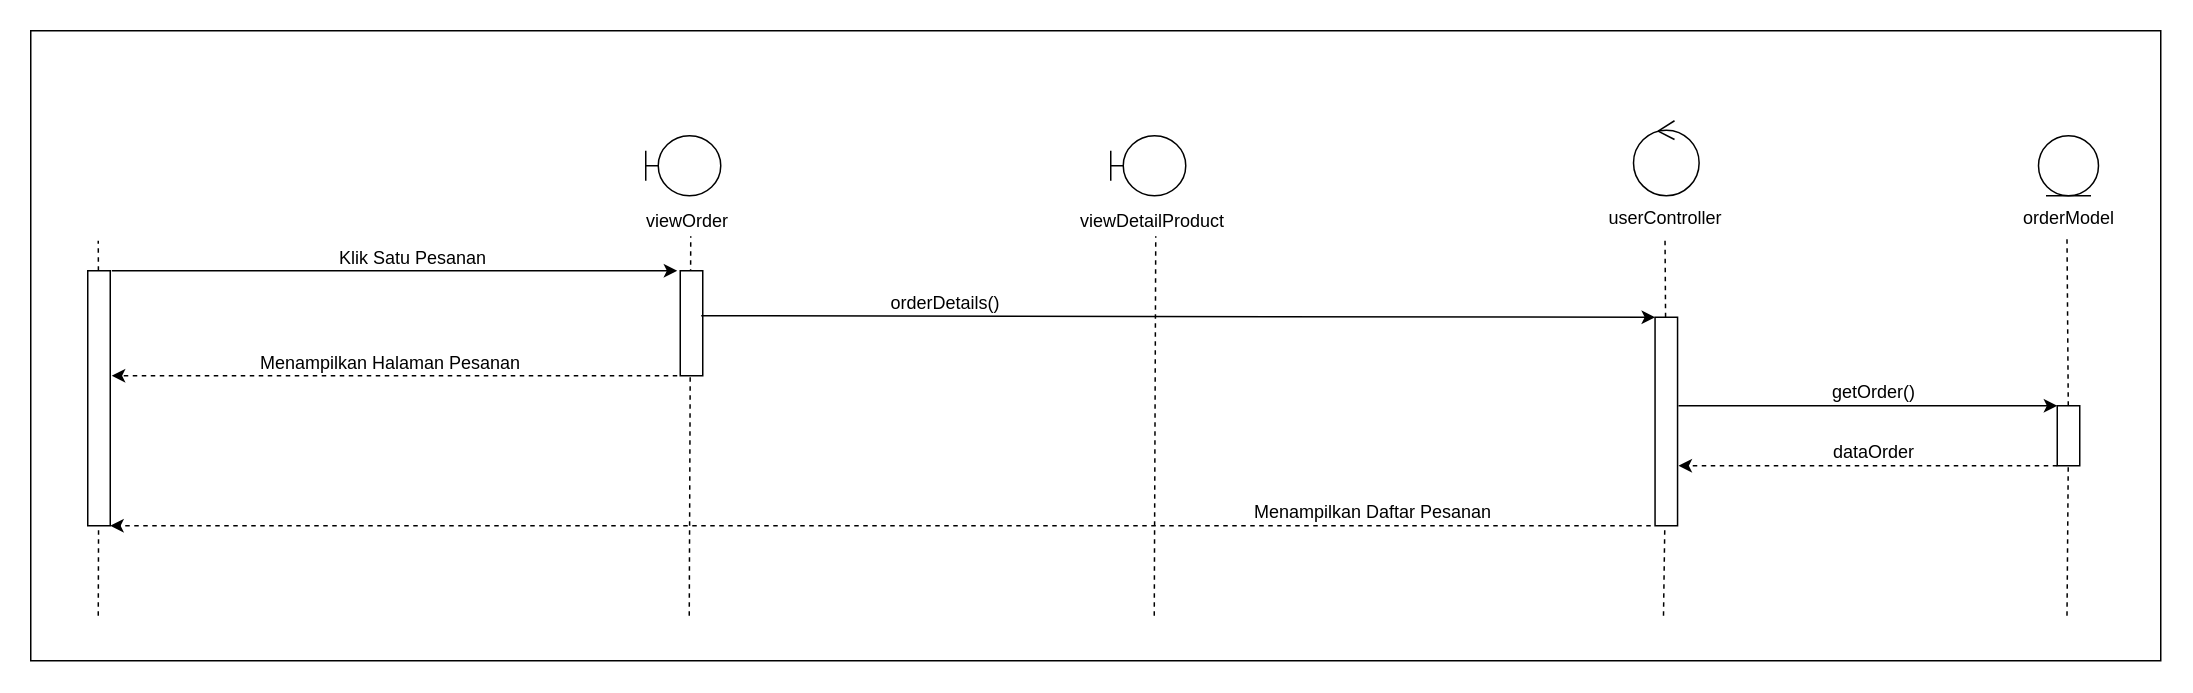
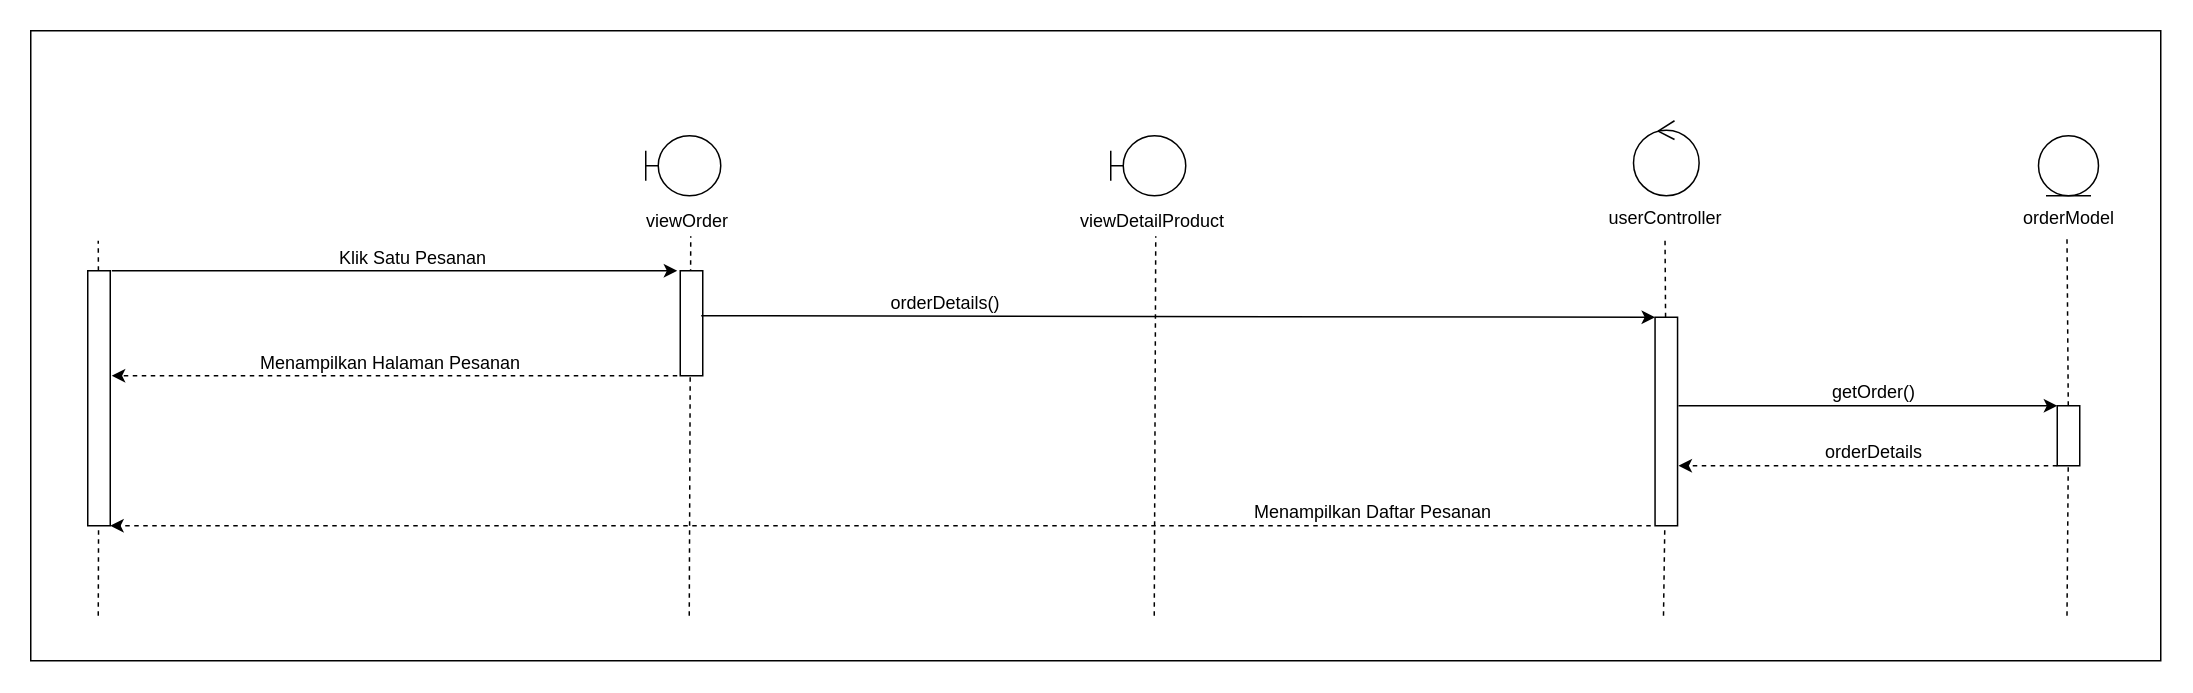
(1874, 452) -> (1874, 452)
